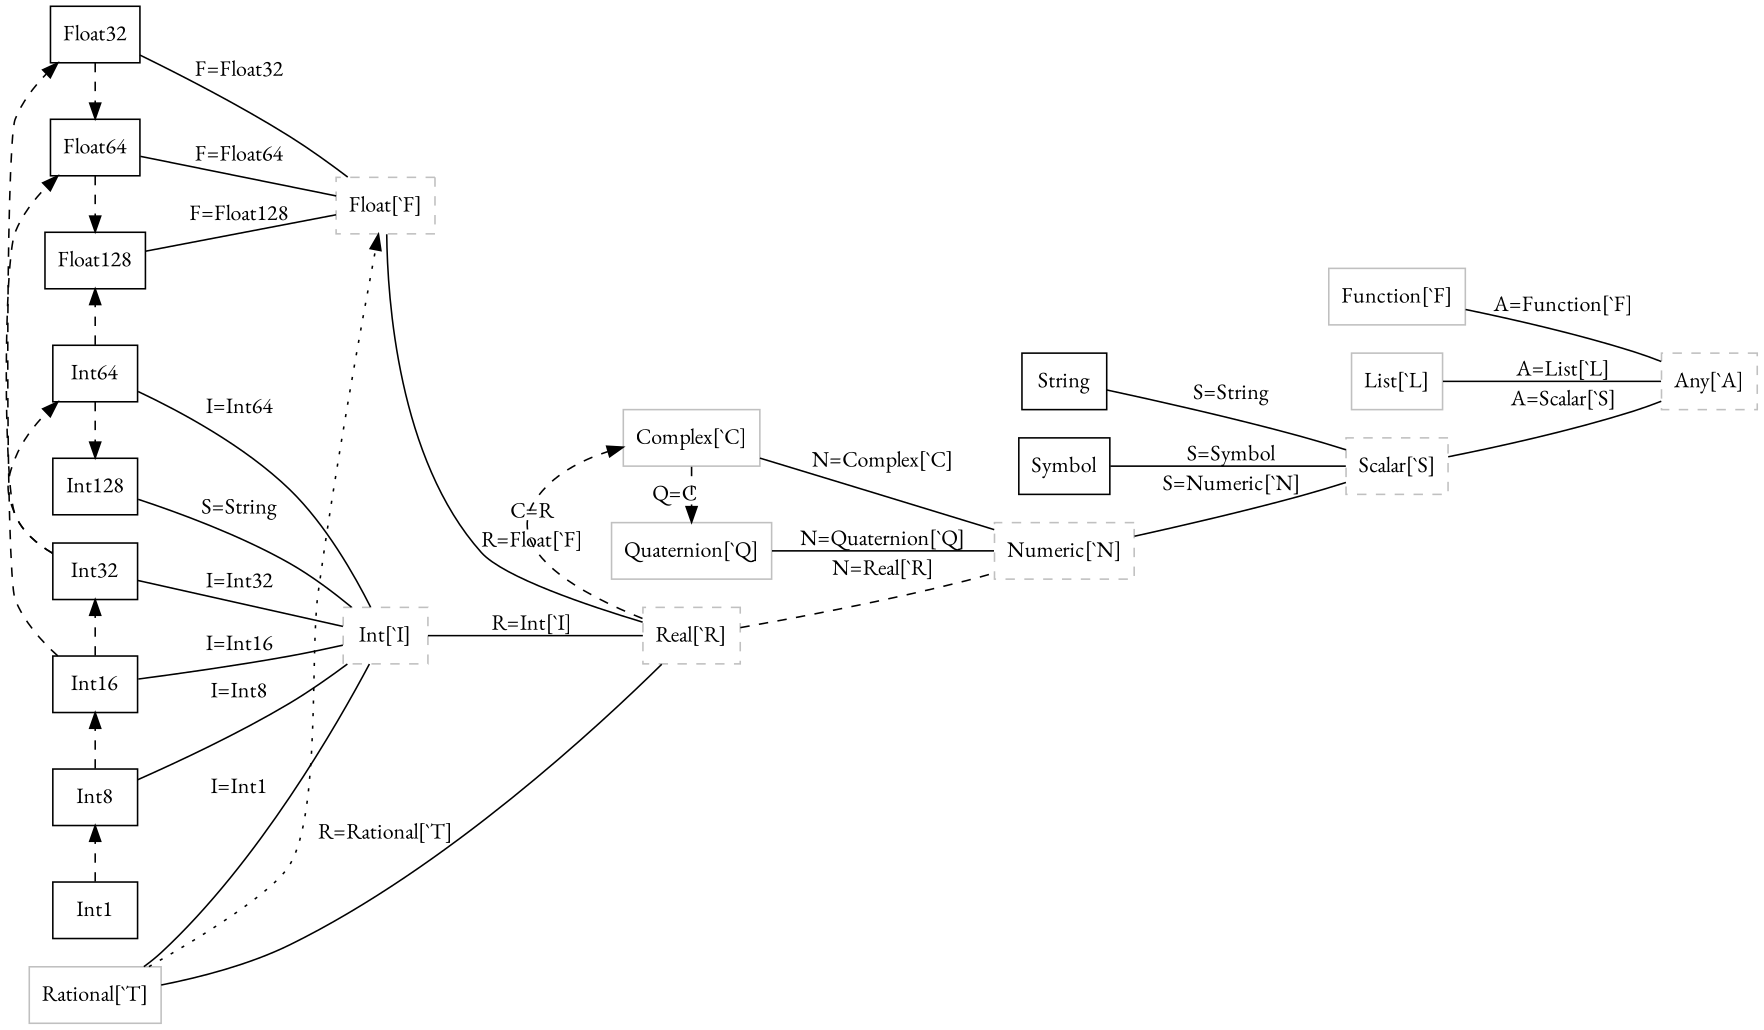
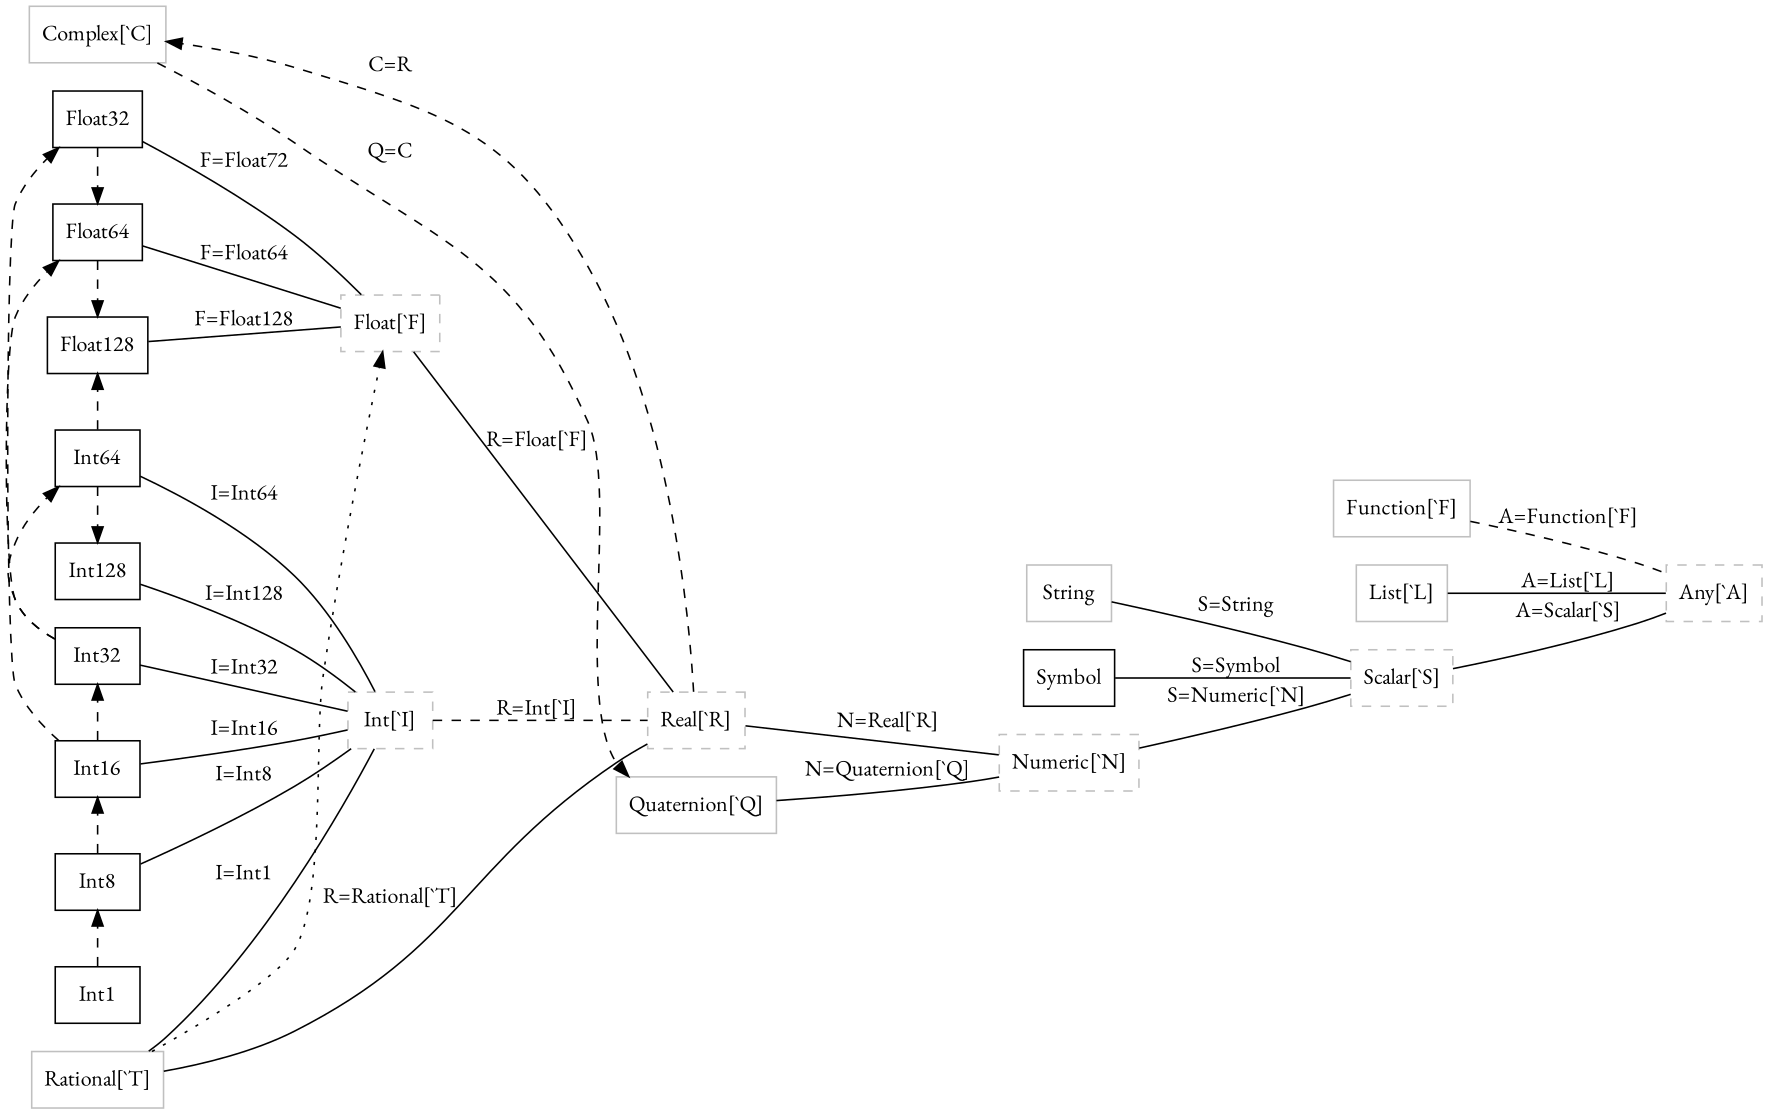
(240, 70) -> (244, 161)
(1564, 332) -> (1569, 544)
(1064, 381) -> (1069, 593)
(877, 494) -> none
(240, 508) -> (244, 594)
(868, 603) -> (872, 740)
(535, 636) -> (540, 720)
